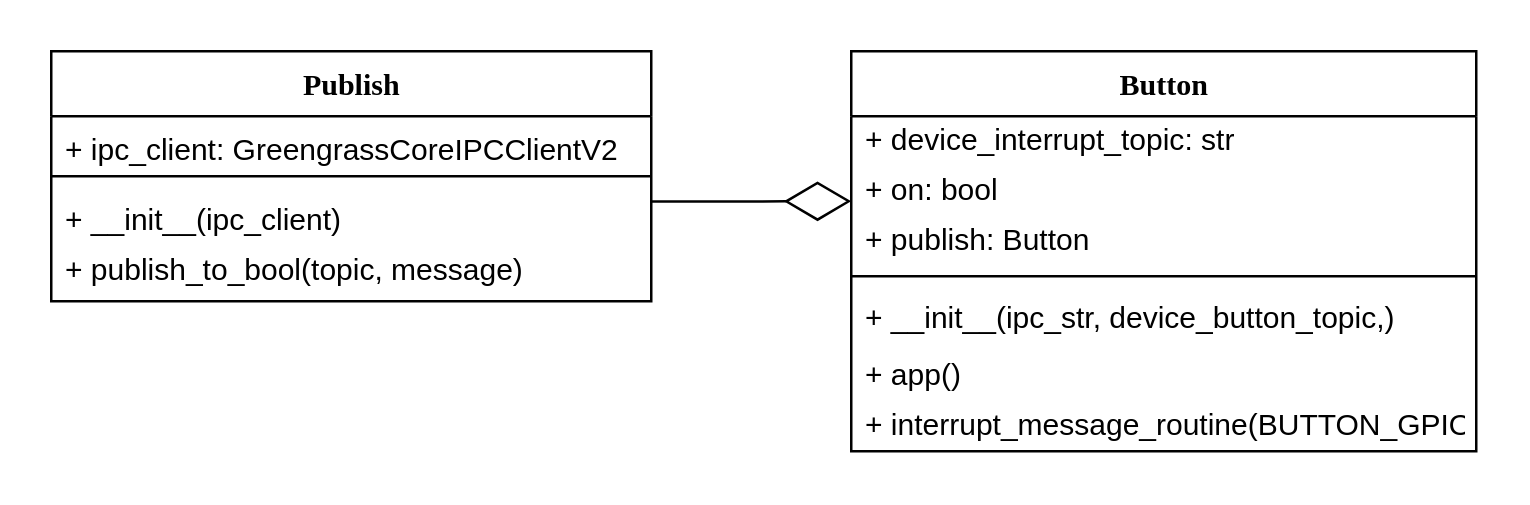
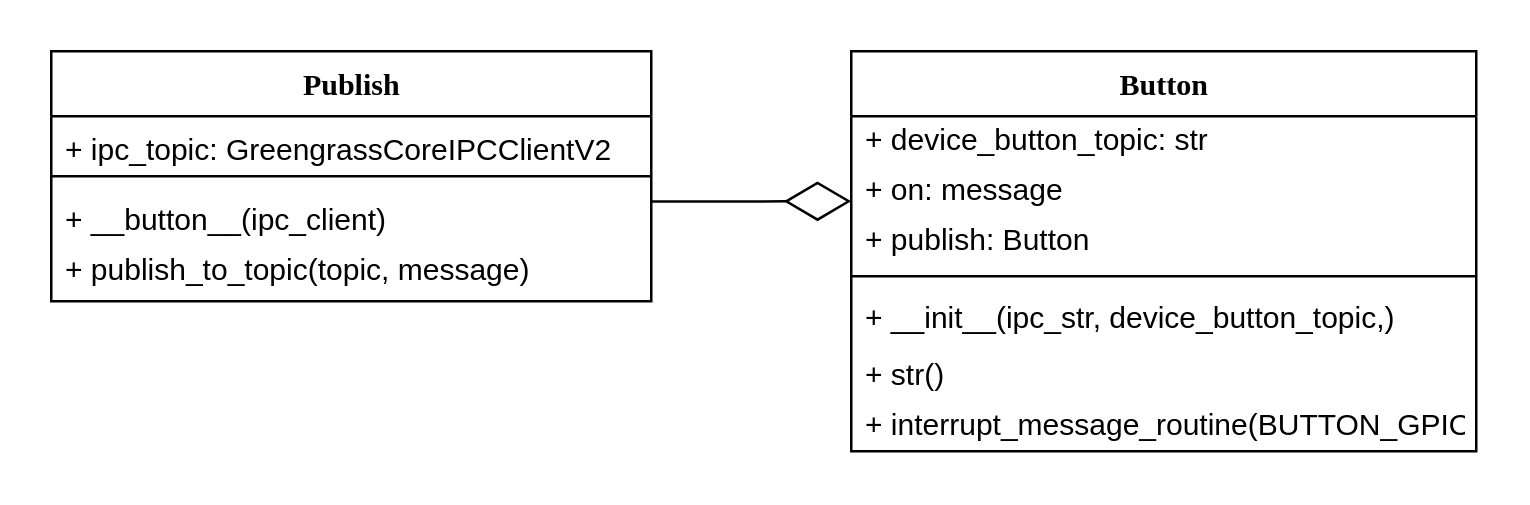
(1090, 141) -> (1069, 141)
(354, 170) -> (354, 170)
(939, 191) -> (968, 191)
(232, 222) -> (256, 222)
(320, 272) -> (328, 272)
(925, 376) -> (925, 376)
